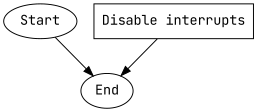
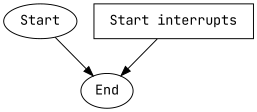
(174, 21) -> (174, 21)
